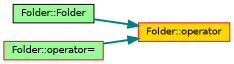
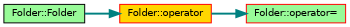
(116, 42) -> (224, 14)
